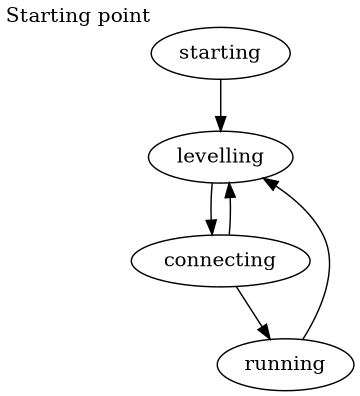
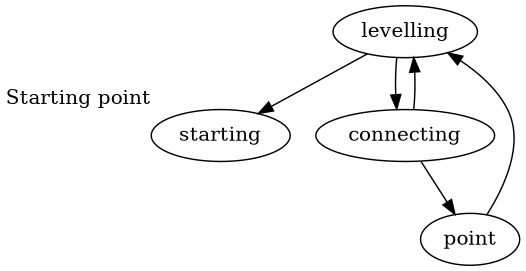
(221, 98) -> (319, 80)
(286, 365) -> (470, 239)
